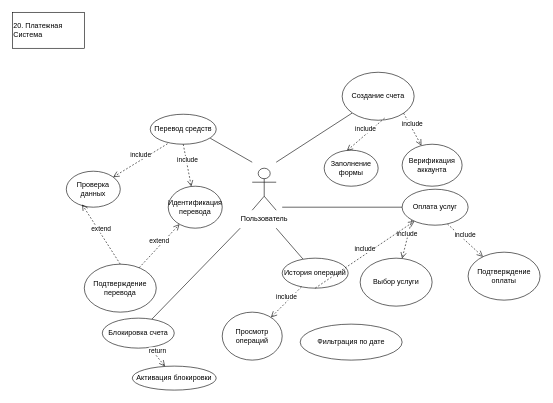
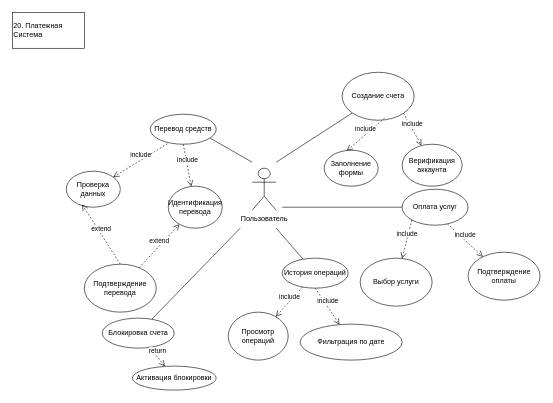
(371, 251) -> (327, 306)
(252, 336) -> (258, 336)
